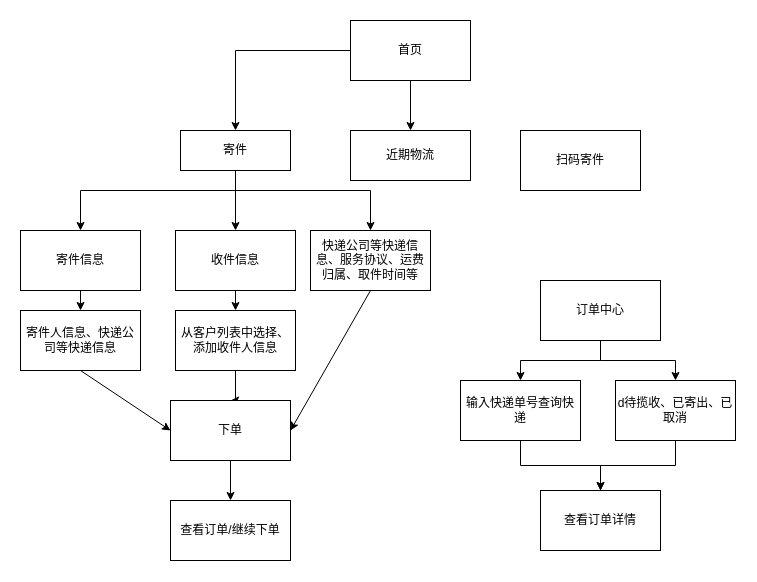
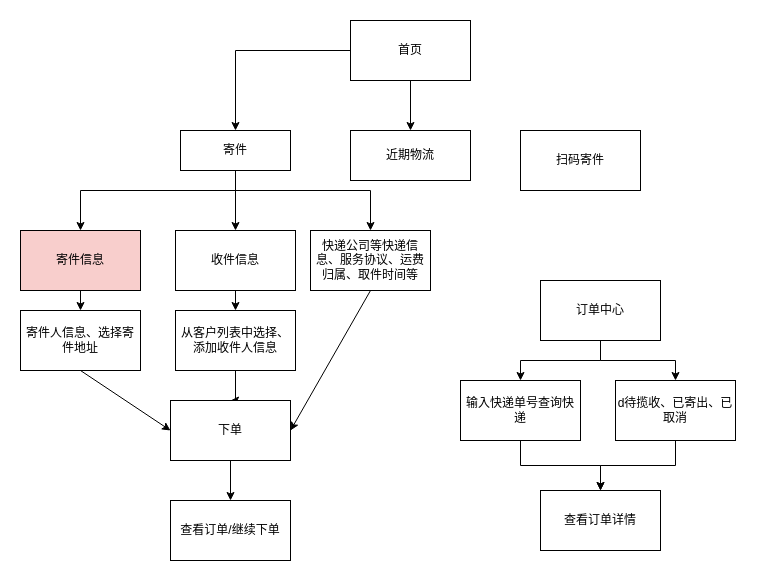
(81, 261) -> (81, 261)
(81, 341) -> (81, 341)
